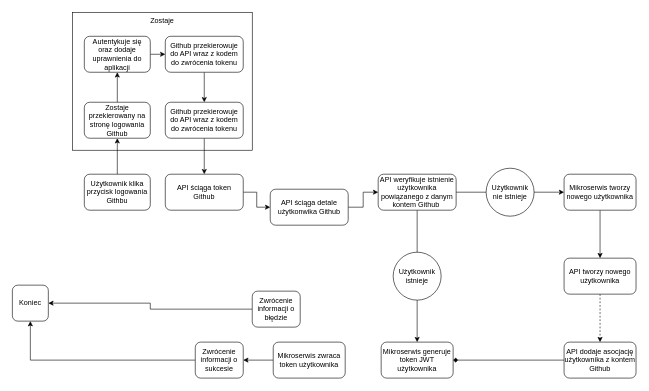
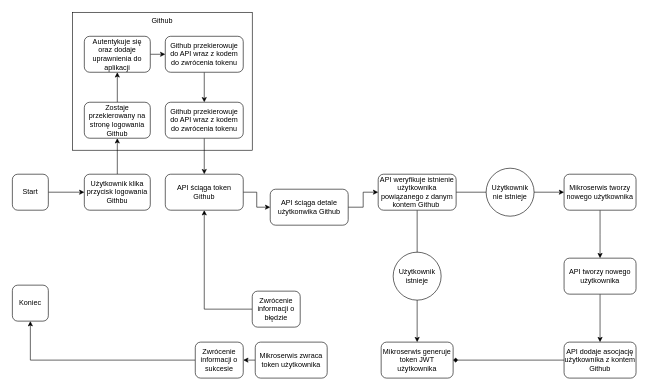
(162, 21) -> (162, 21)
none -> (30, 192)
none -> (78, 192)
(150, 309) -> (204, 215)
(600, 316) -> (600, 316)
(309, 360) -> (291, 360)
